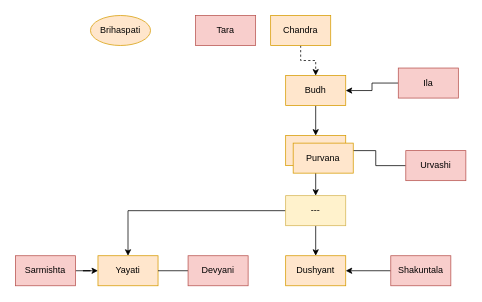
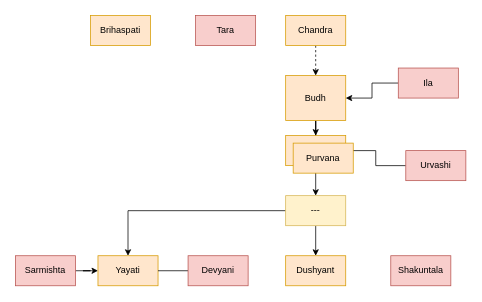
(120, 30) -> (120, 30)
(300, 30) -> (315, 30)
(315, 90) -> (315, 98)
(370, 270) -> none
